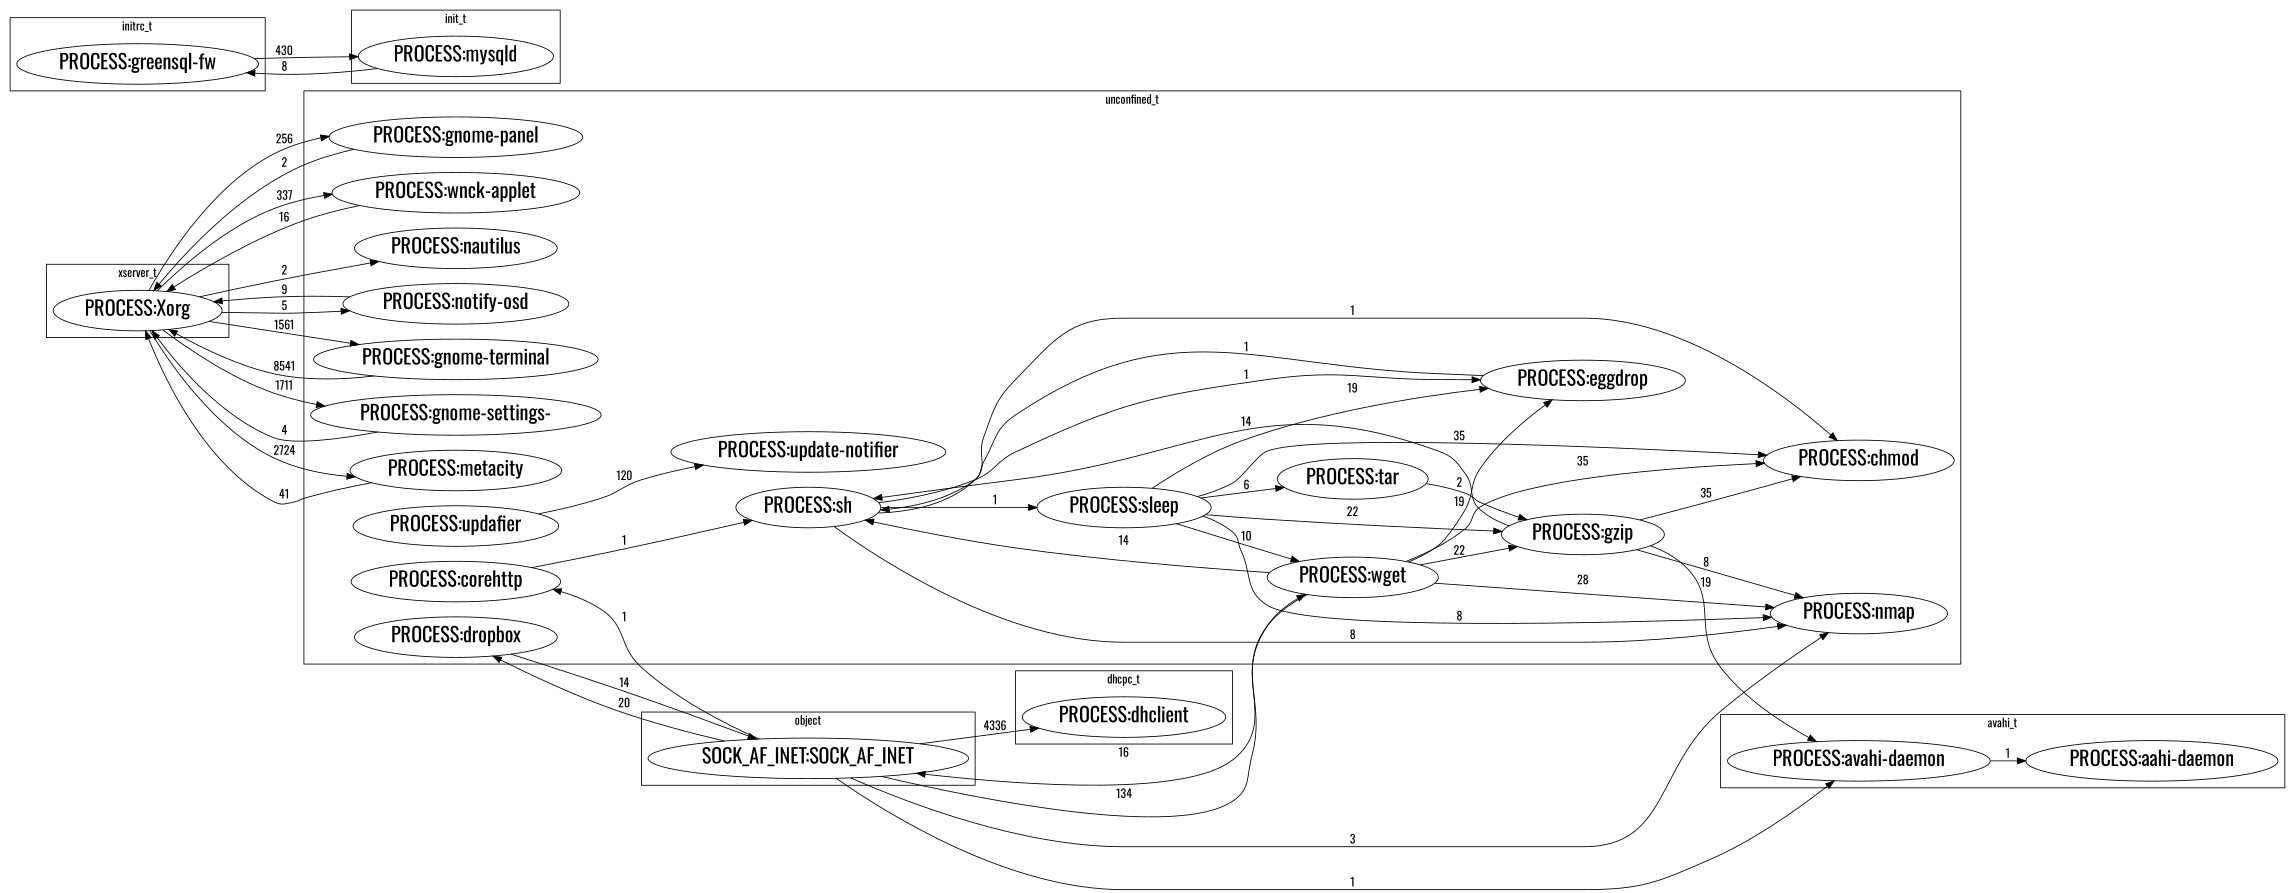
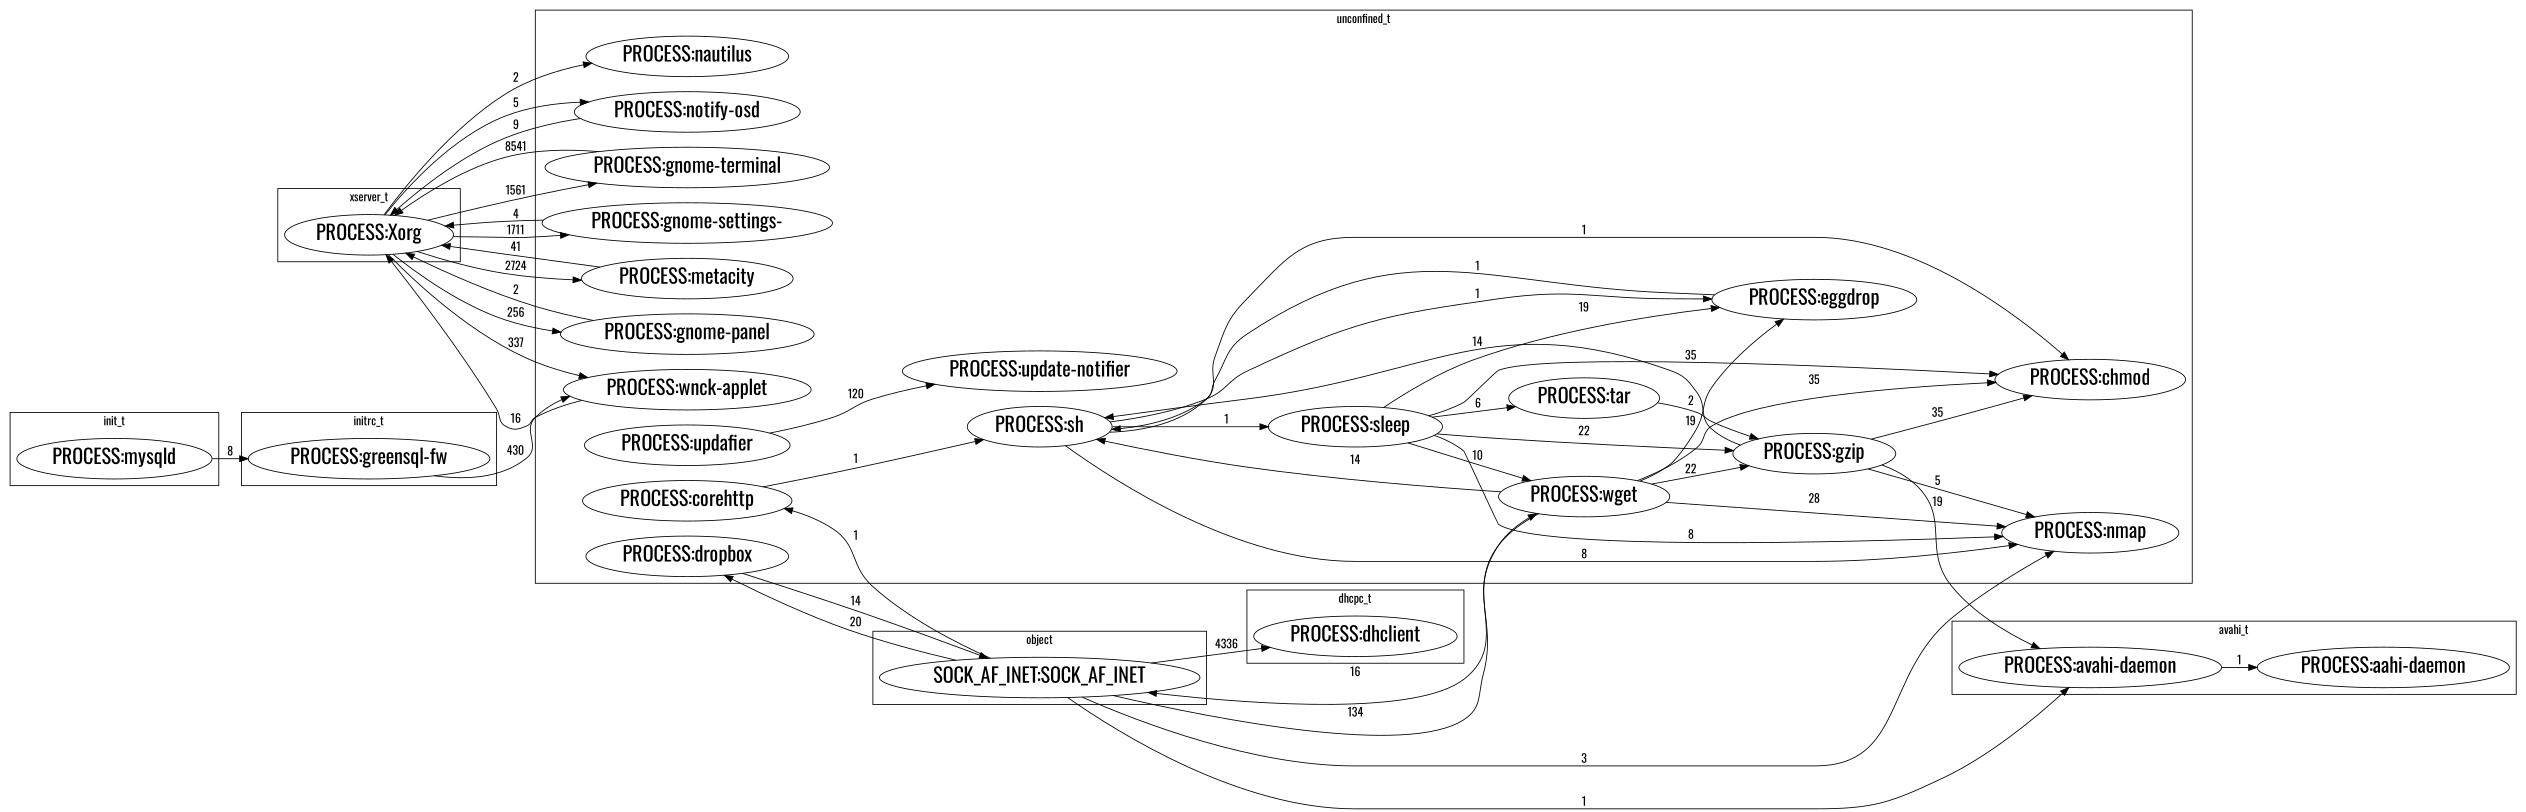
(302, 57) -> (518, 464)
(1706, 563) -> (1938, 482)
